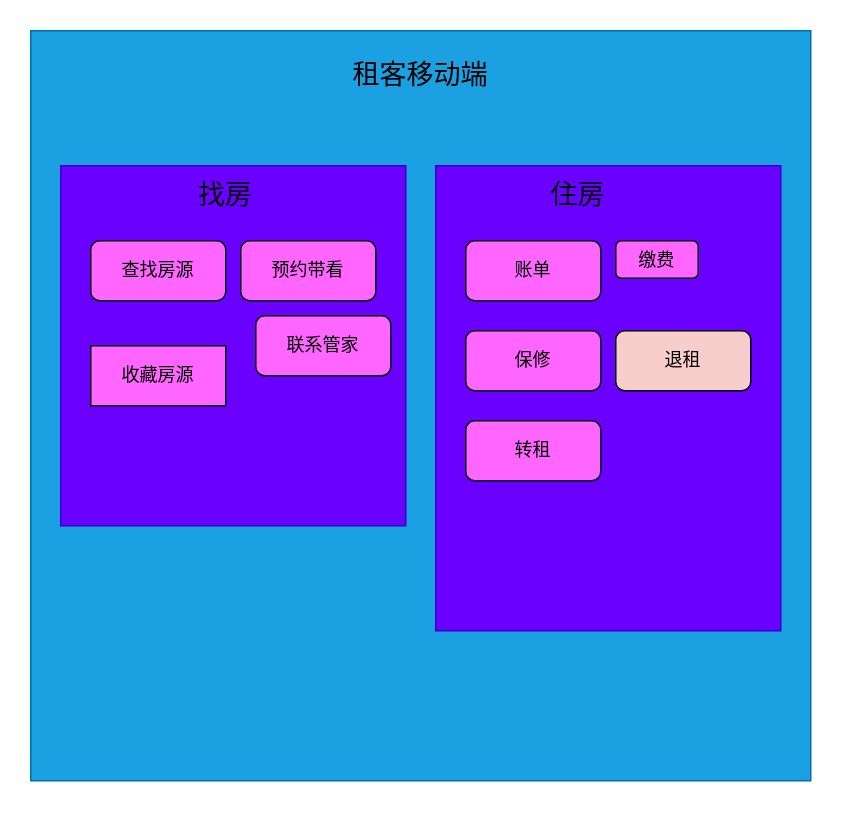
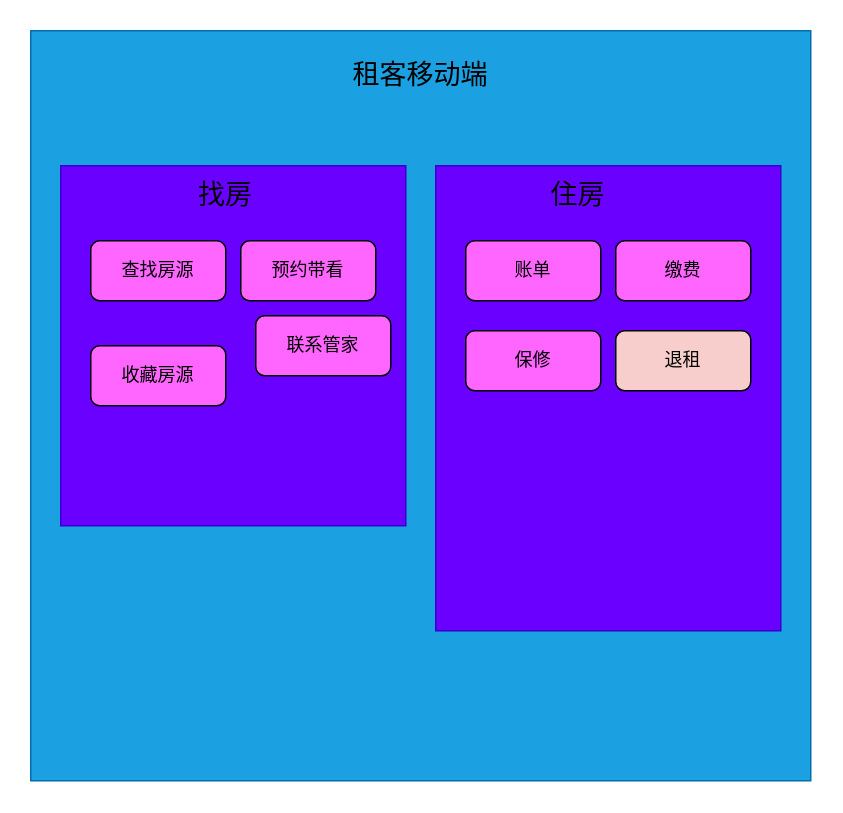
(657, 260) -> (683, 271)
(158, 376) -> (158, 376)
(533, 451) -> none
